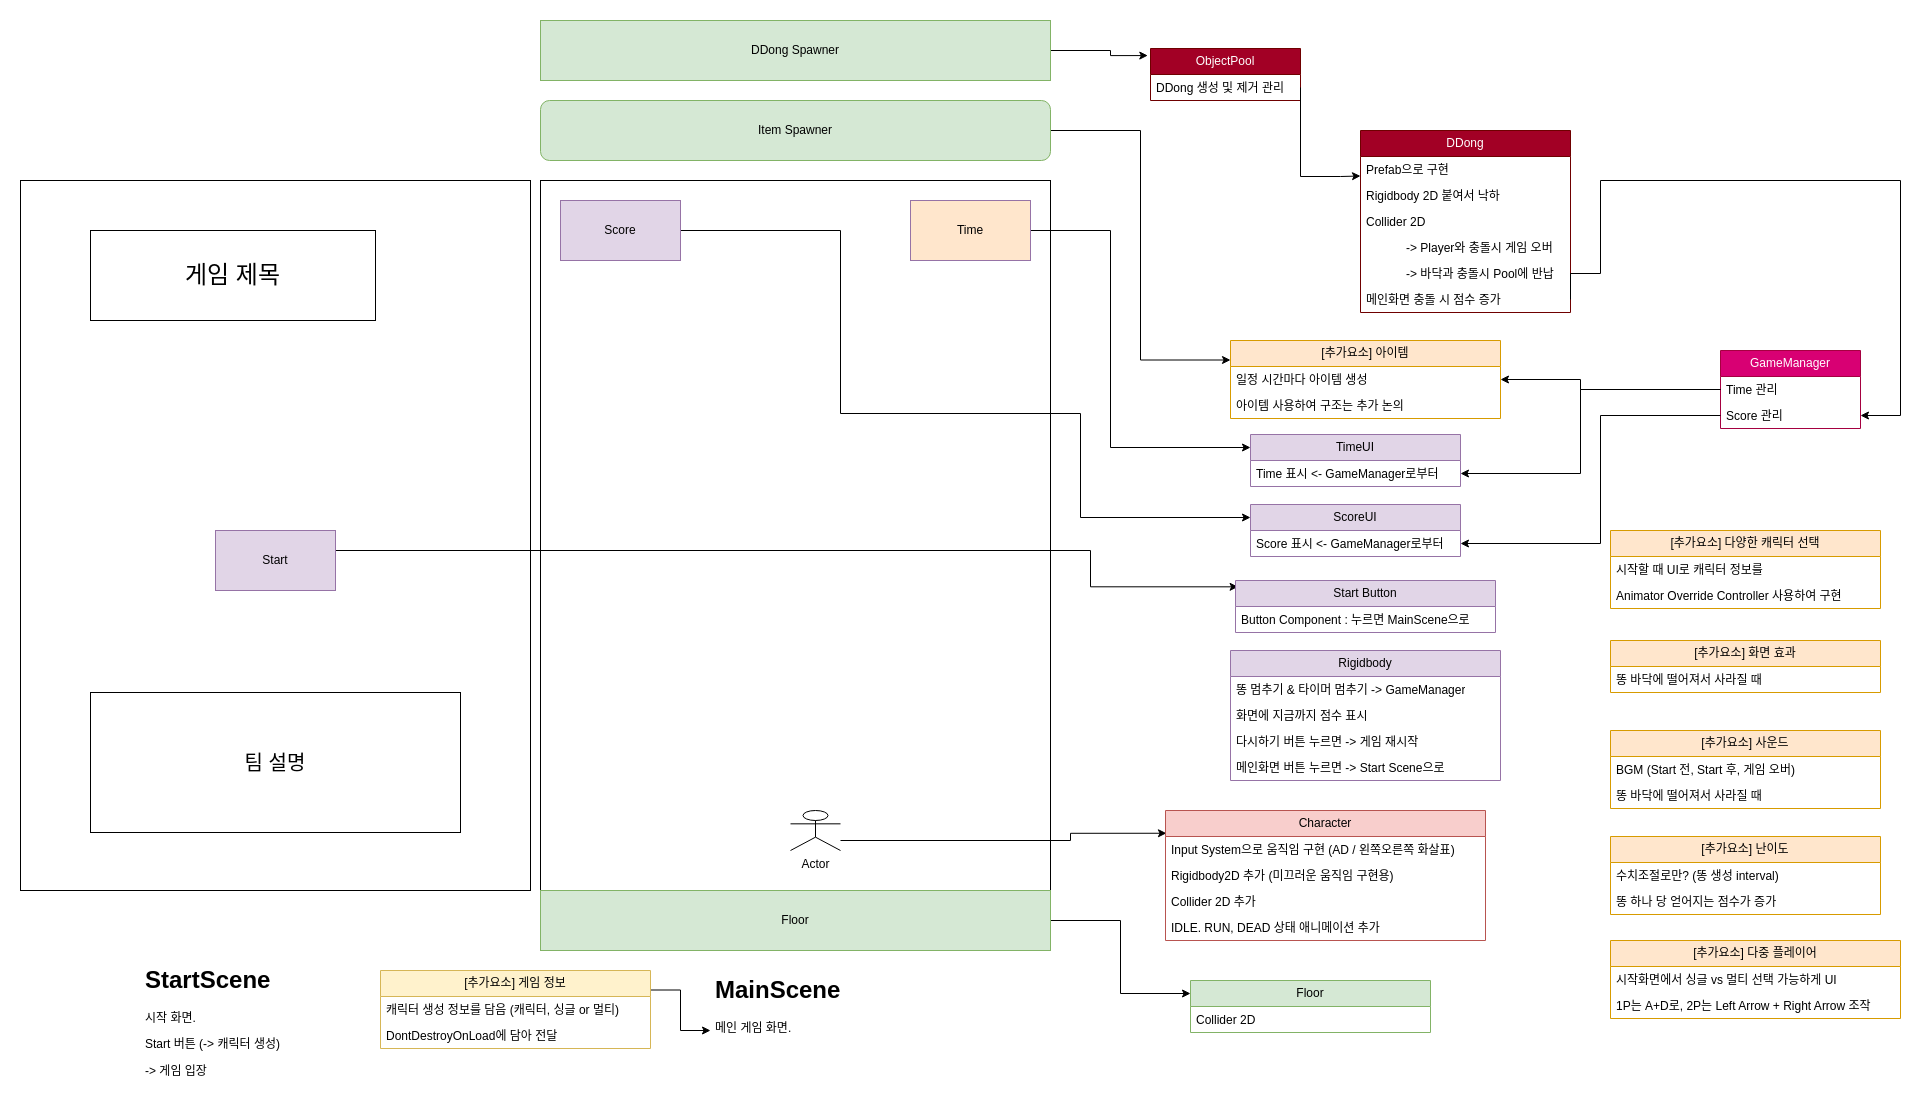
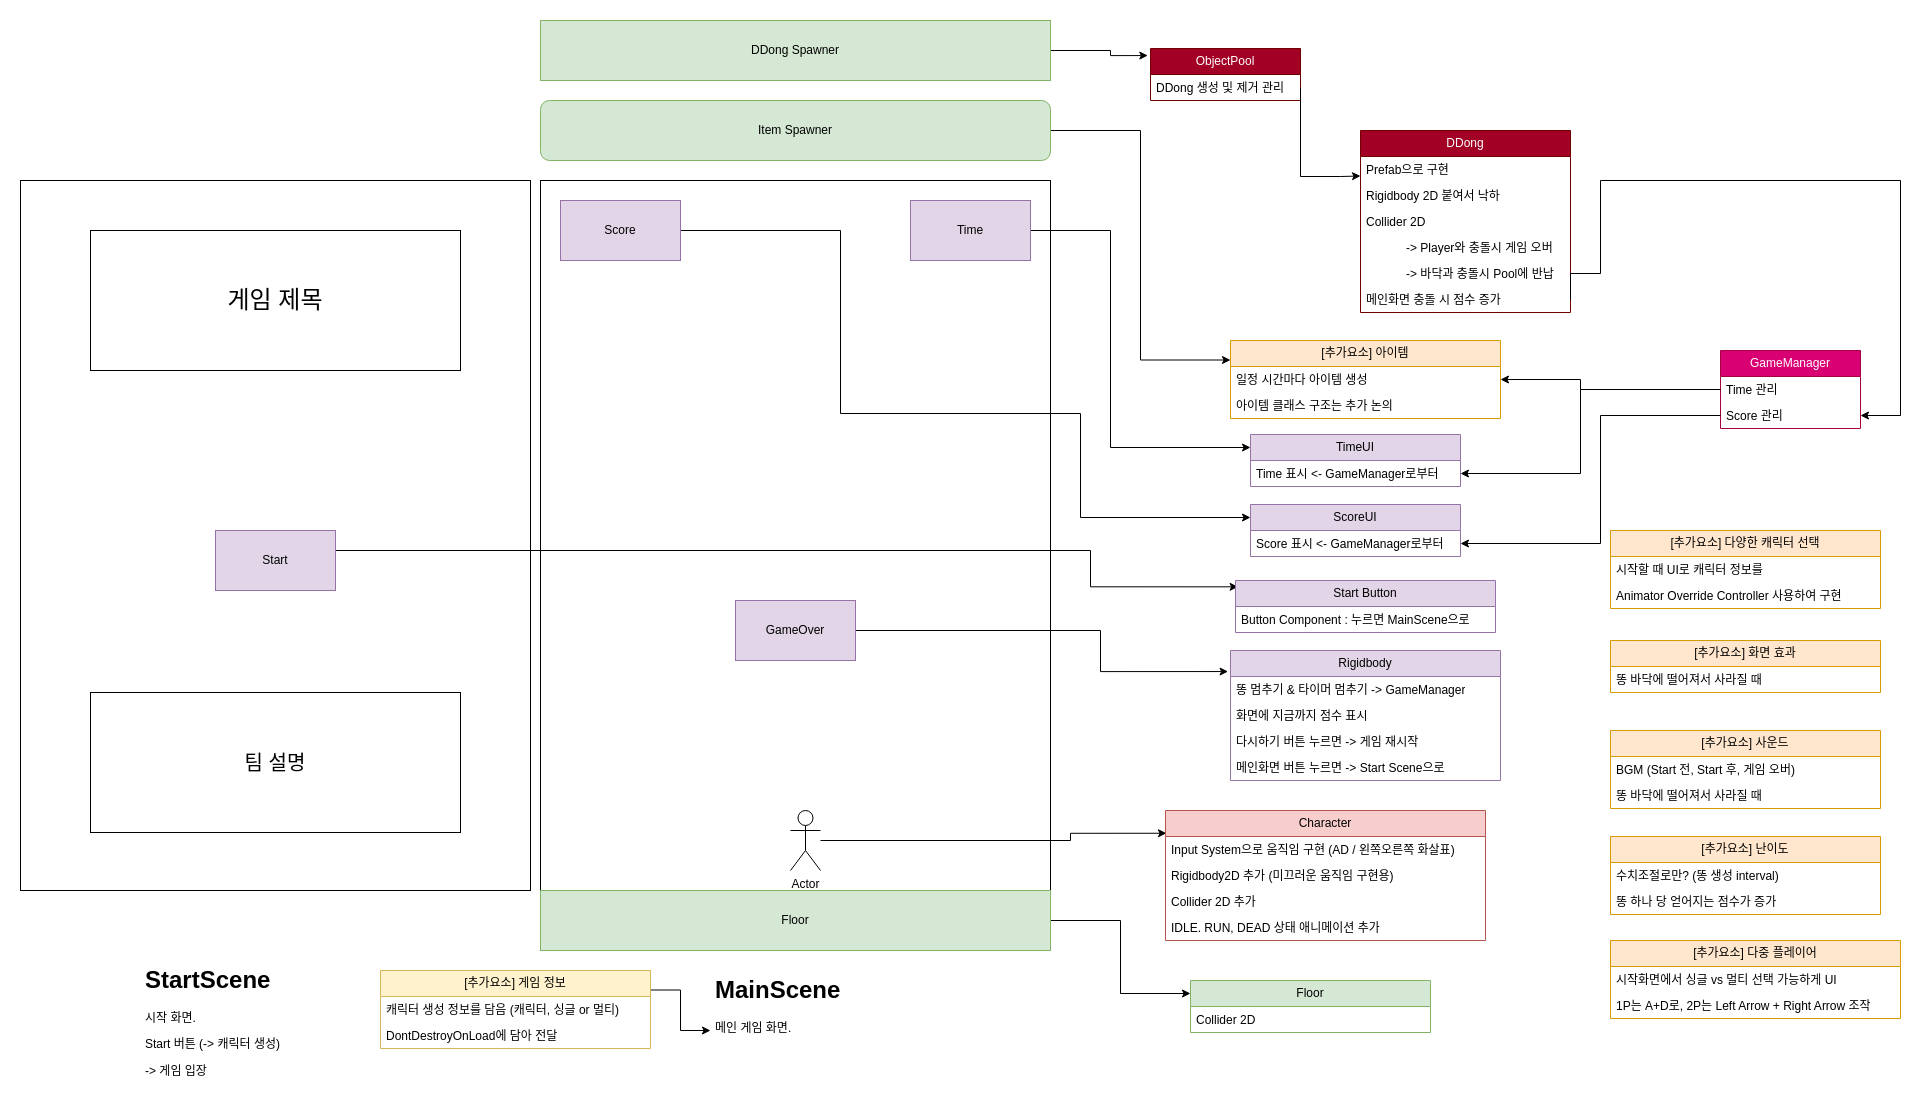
(971, 231) -> (971, 231)
(233, 276) -> (276, 301)
(1328, 407) -> (1322, 407)
none -> (796, 631)
none -> (1059, 631)
(816, 831) -> (806, 841)
